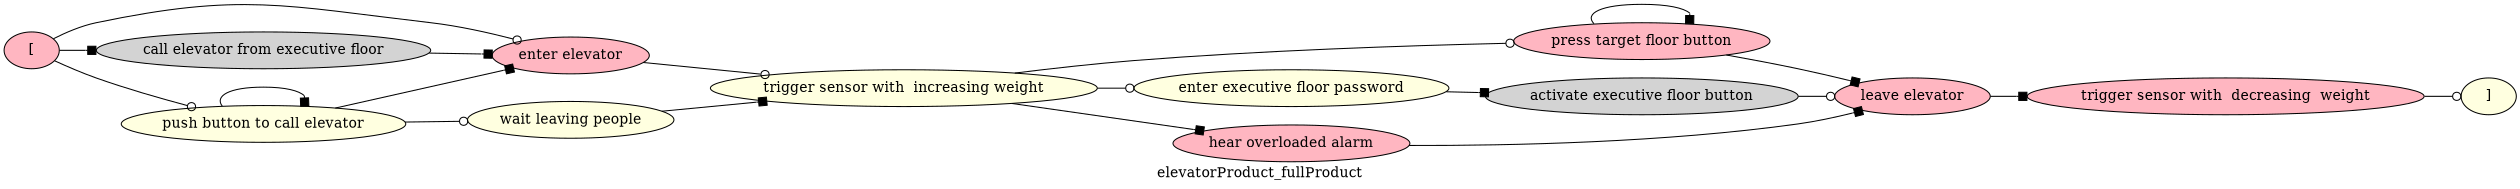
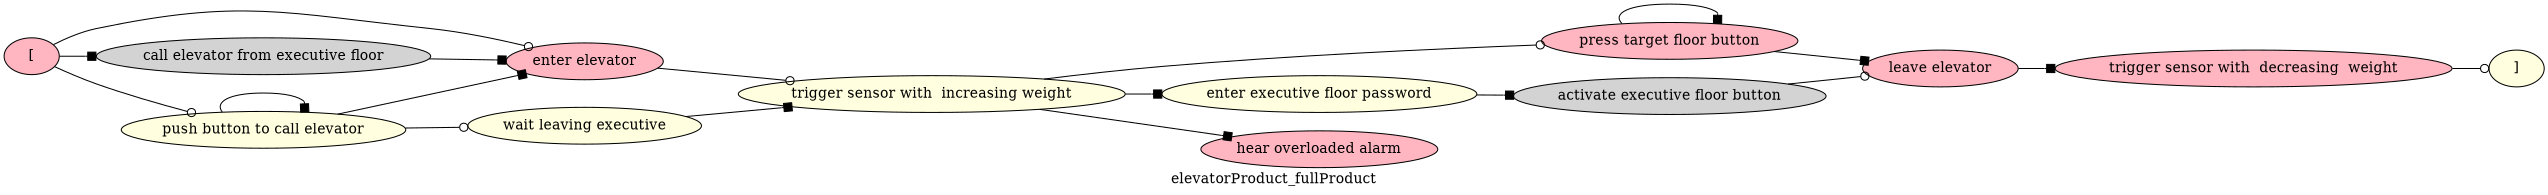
(1112, 88) -> (1138, 94)
(571, 120) -> (585, 126)
(1632, 140) -> none
